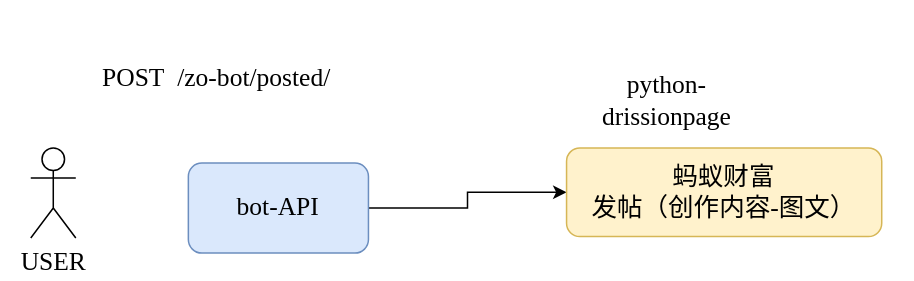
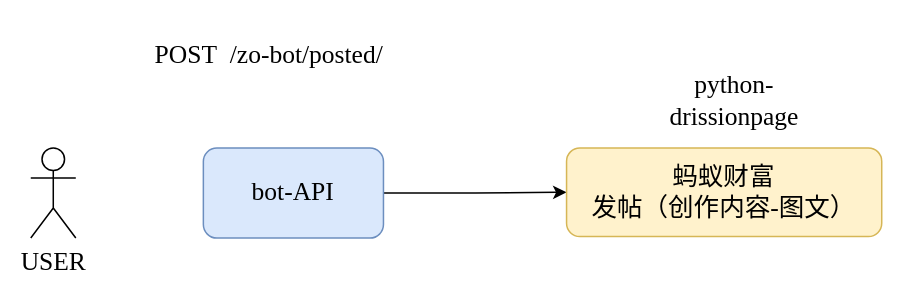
(310, 77) -> (362, 54)
(667, 101) -> (734, 101)
(278, 208) -> (293, 193)
